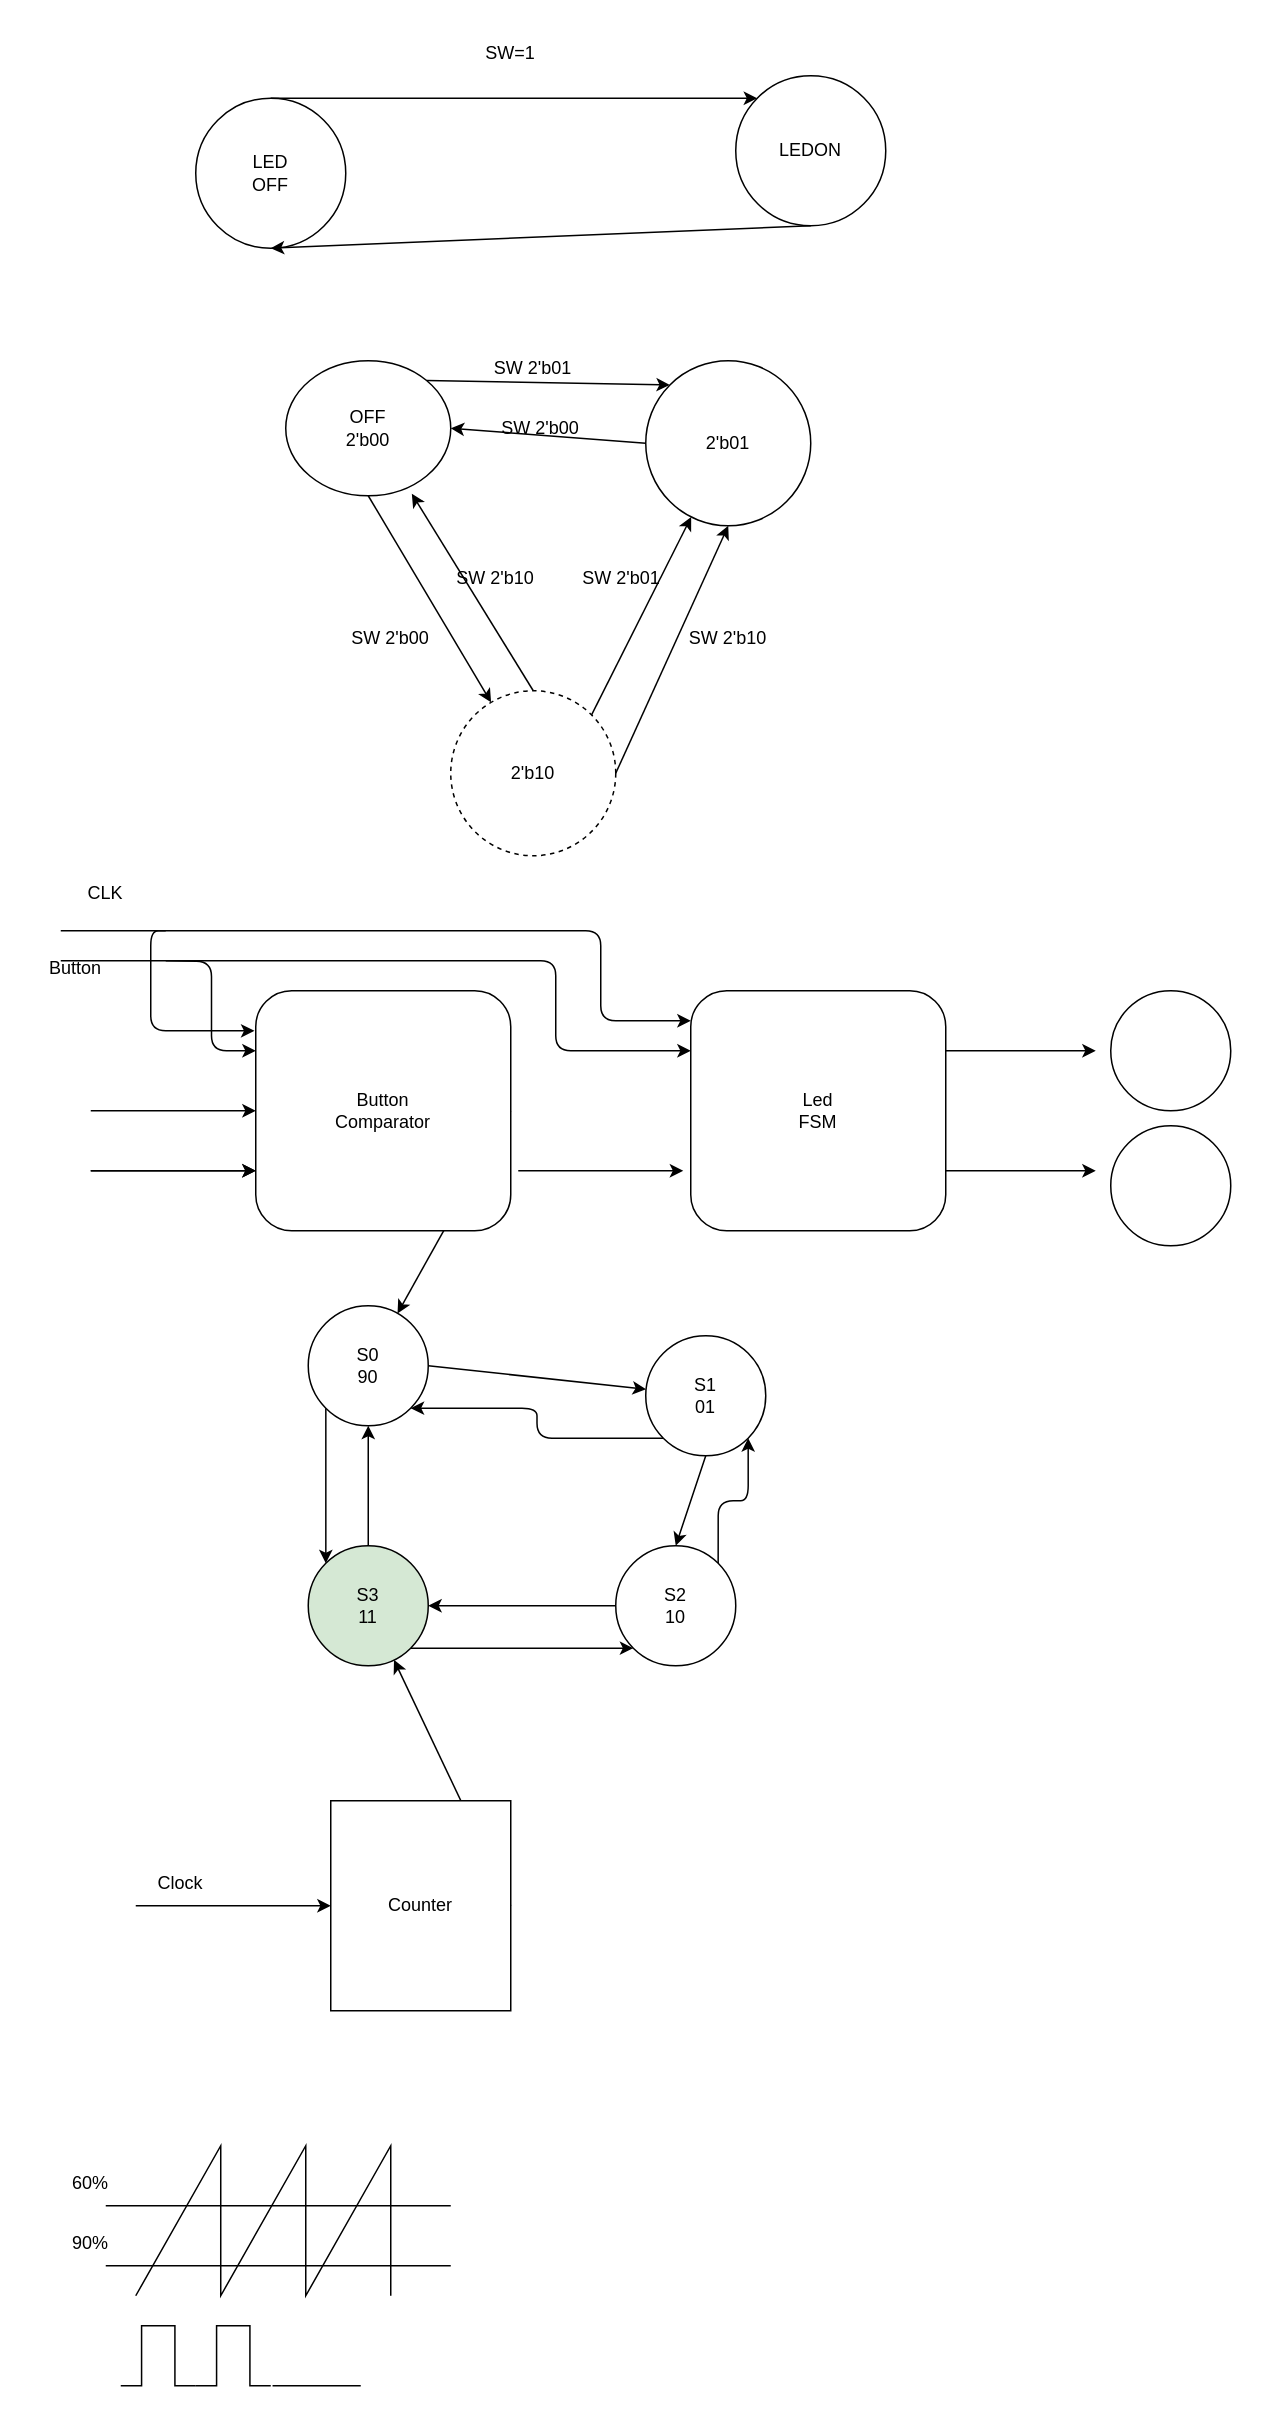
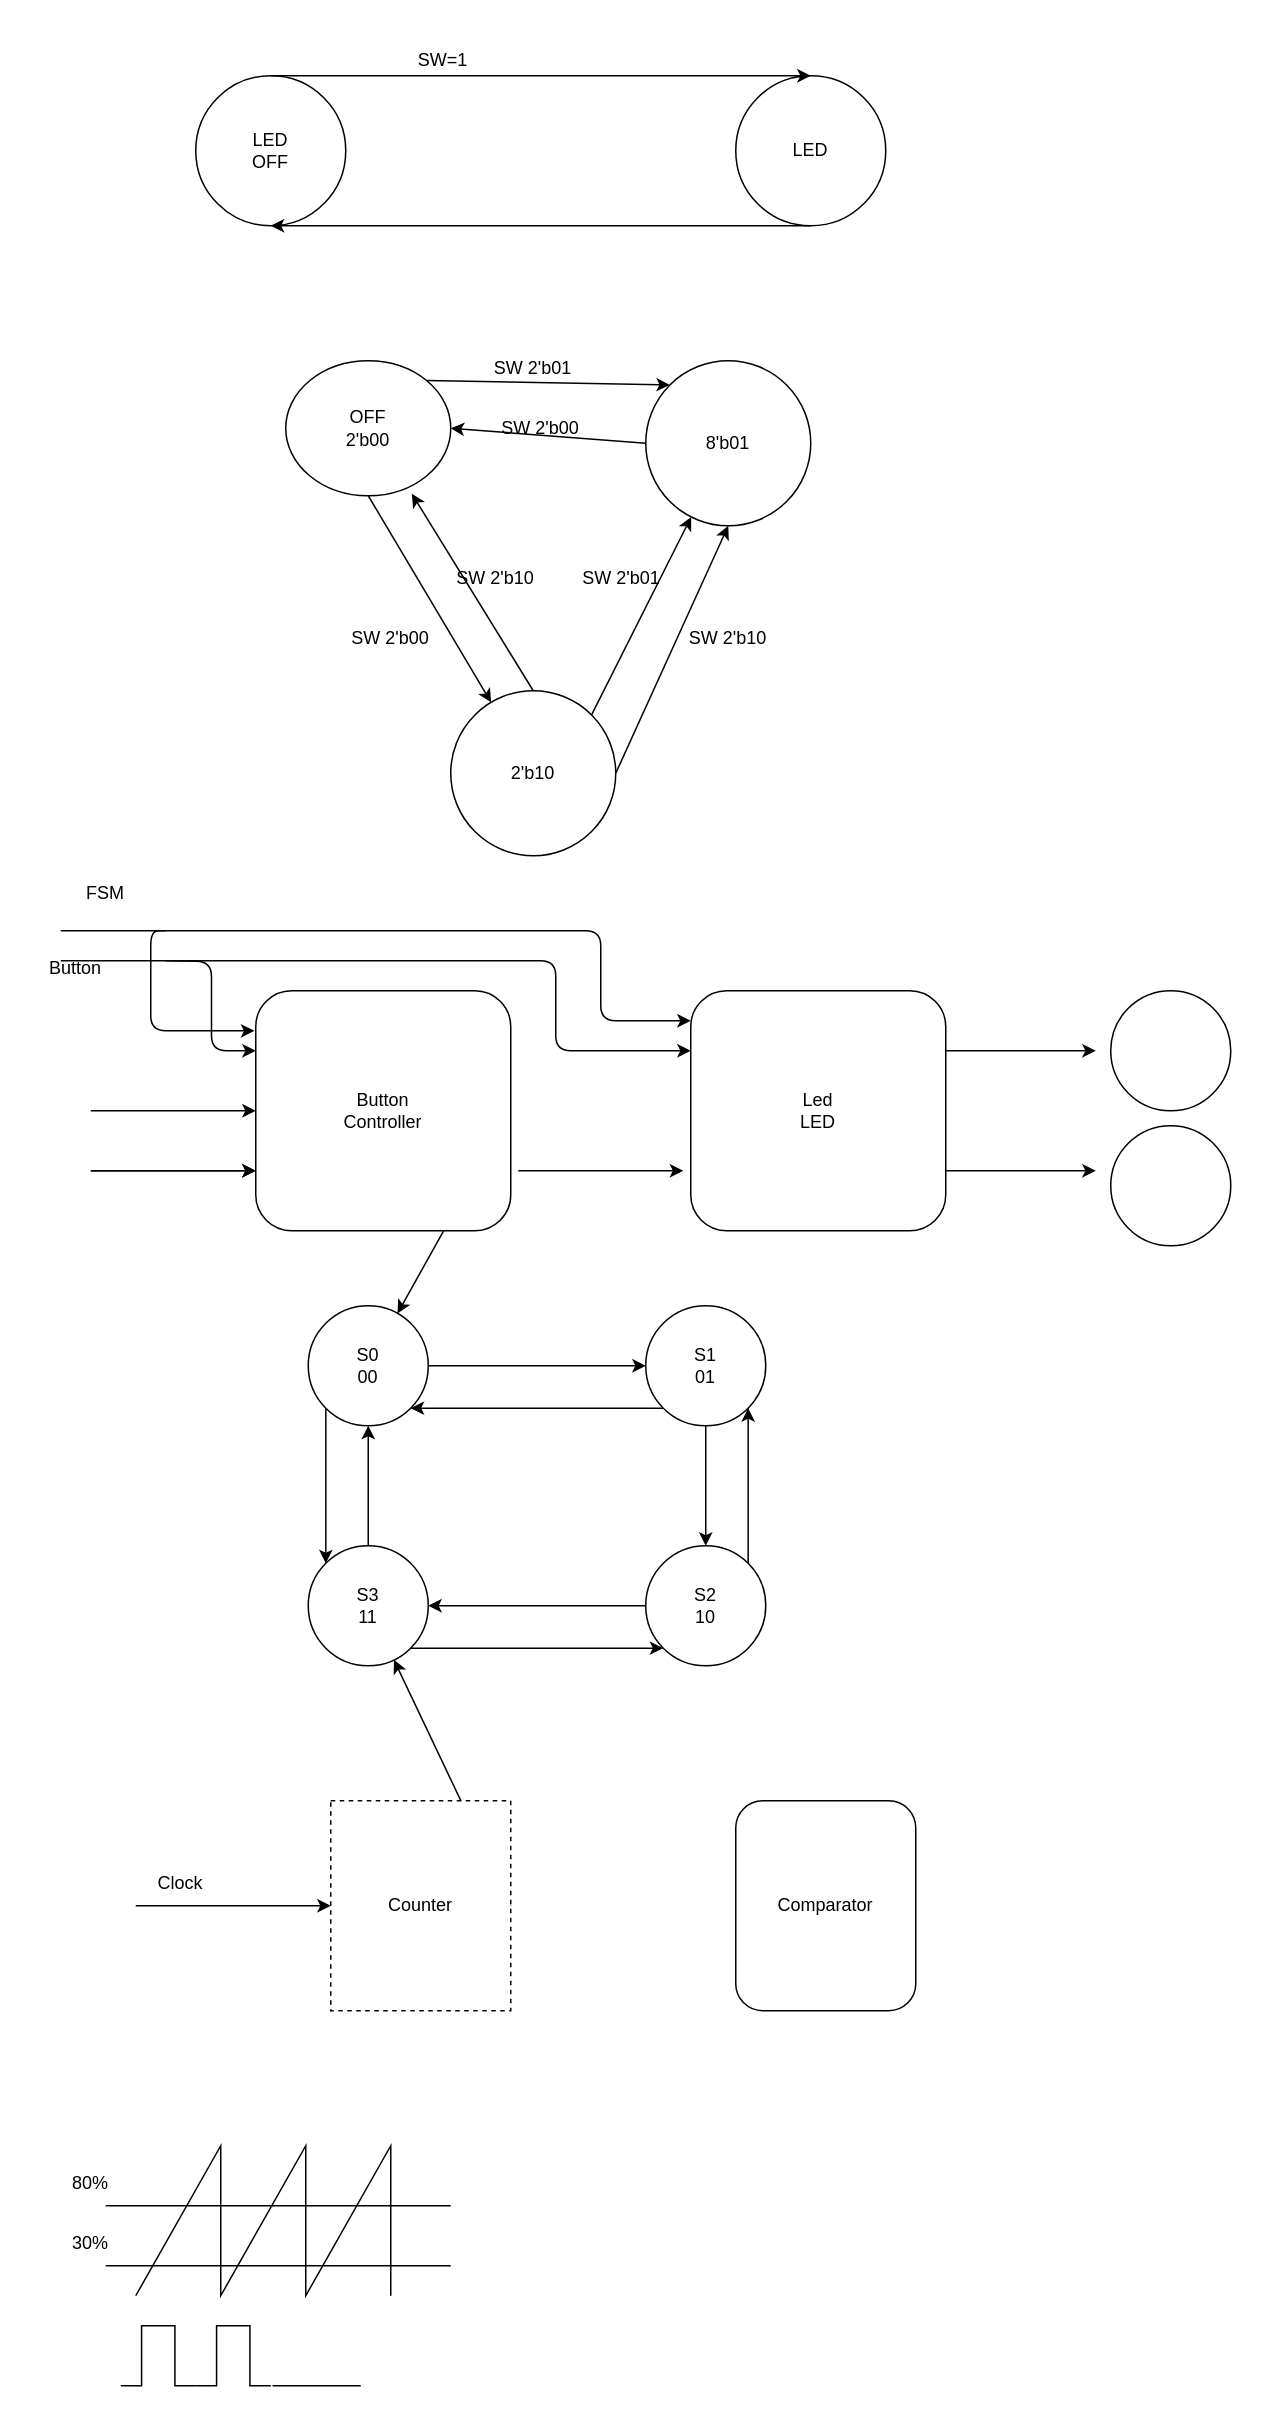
(511, 53) -> (443, 61)
(811, 151) -> (811, 151)
(271, 173) -> (271, 151)
(728, 443) -> (728, 443)
(533, 773) -> (533, 773)
(106, 893) -> (106, 893)
(383, 1111) -> (383, 1111)
(818, 1111) -> (818, 1111)
(368, 1366) -> (368, 1366)
(706, 1396) -> (706, 1366)
(368, 1606) -> (368, 1606)
(676, 1606) -> (706, 1606)
(421, 1906) -> (421, 1906)
none -> (826, 1906)
(91, 2183) -> (91, 2183)
(91, 2243) -> (91, 2243)
